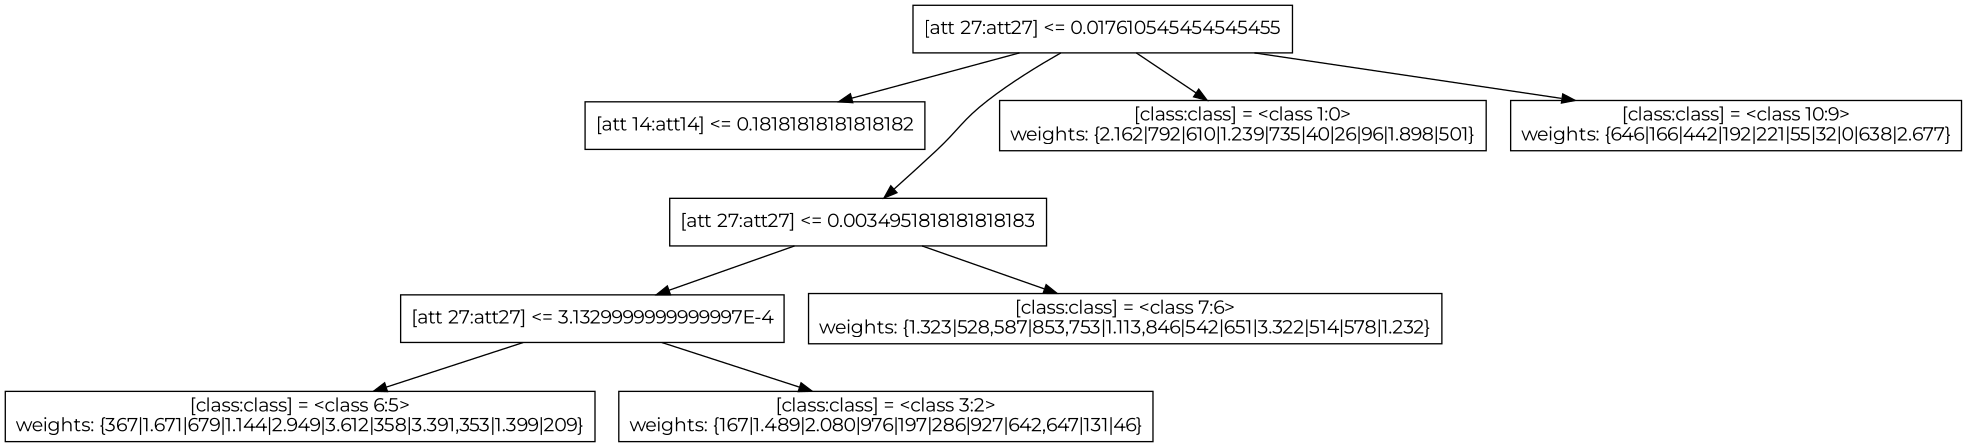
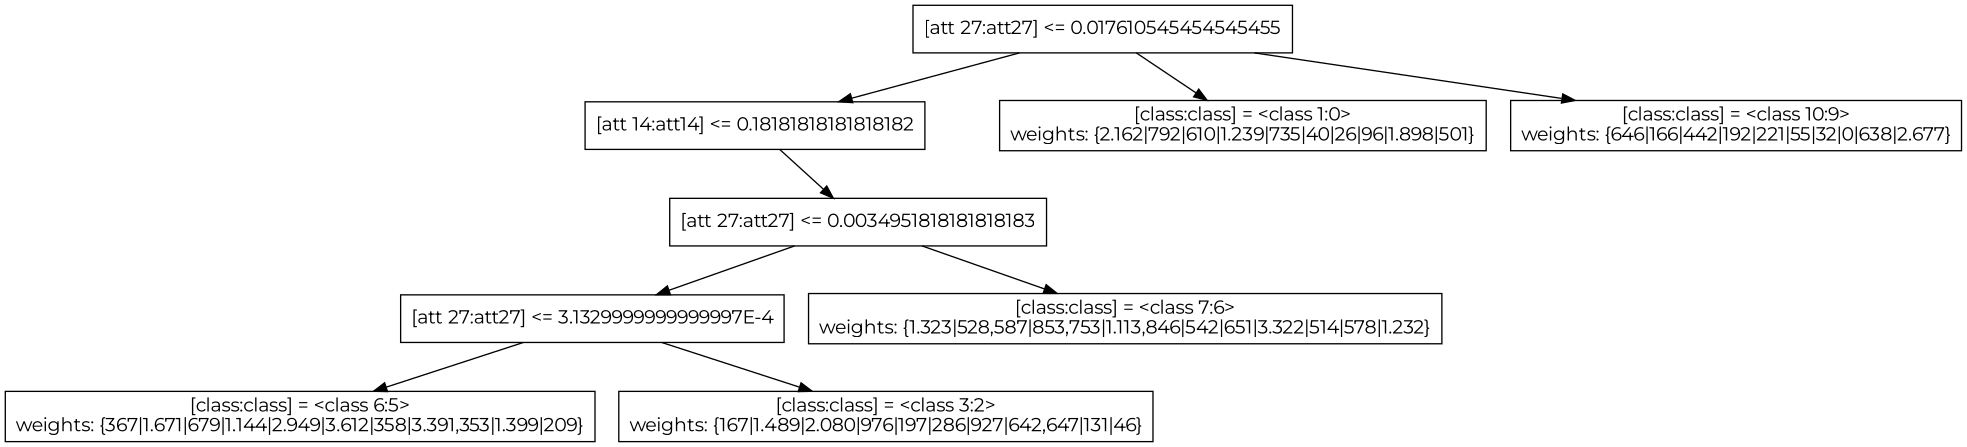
(972, 114) -> (802, 169)
